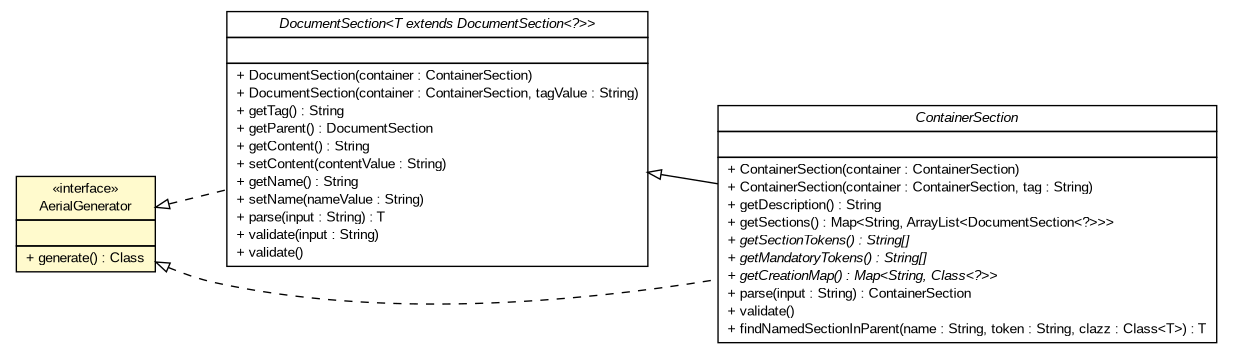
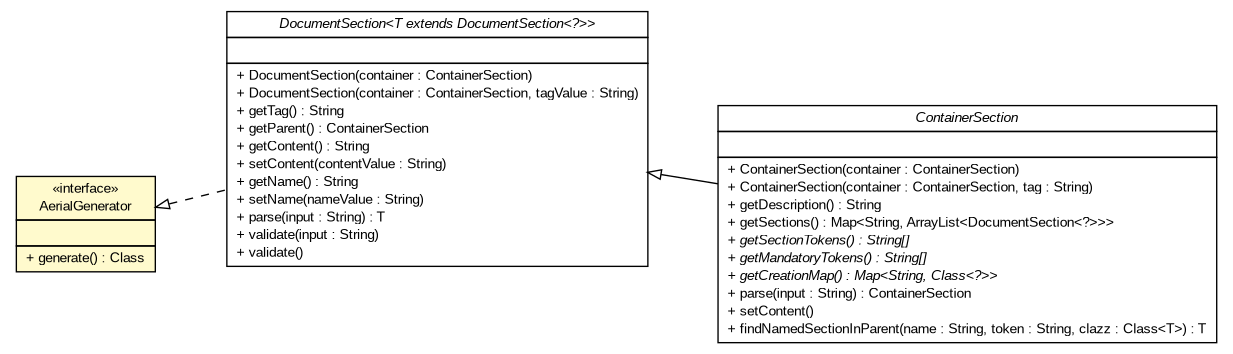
(335, 129) -> (333, 129)
(442, 304) -> none
(761, 311) -> (771, 311)
